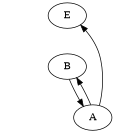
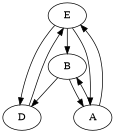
none -> (67, 38)
none -> (88, 61)
none -> (22, 118)
